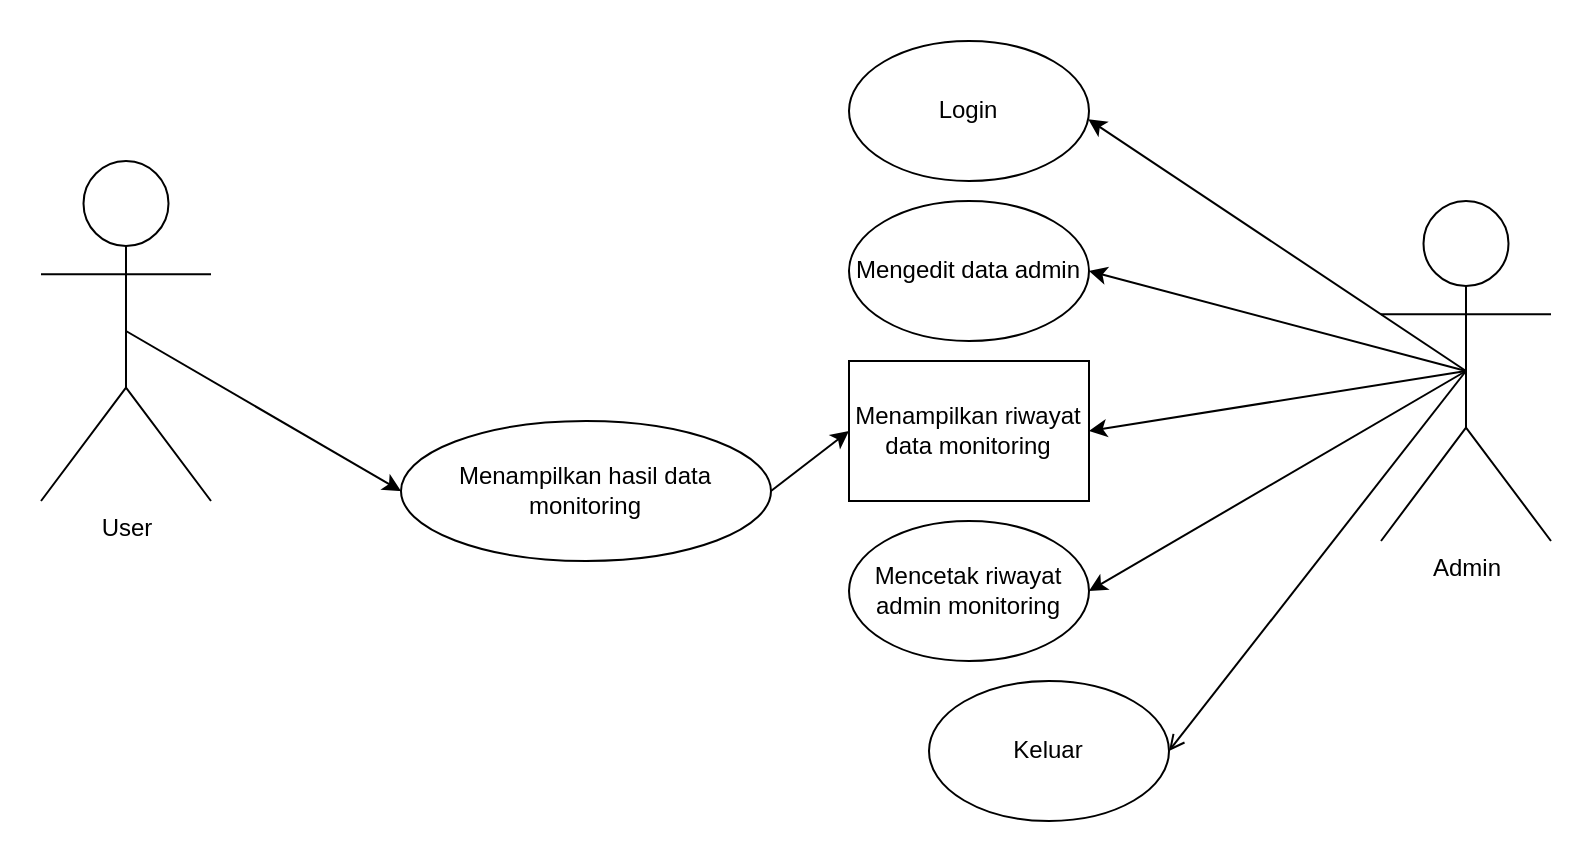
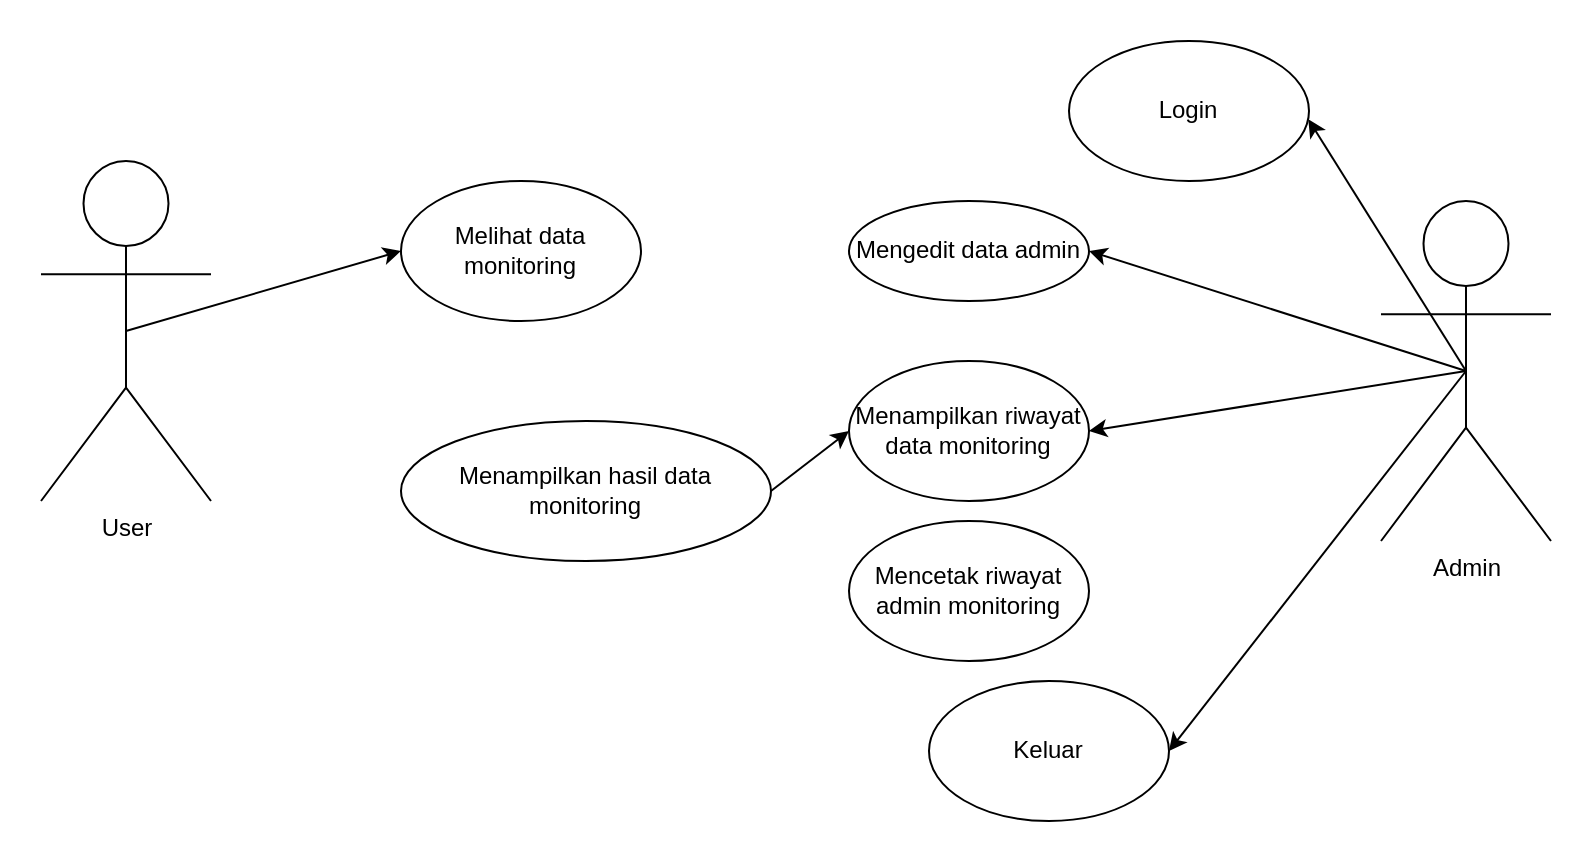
(969, 111) -> (1189, 111)
none -> (521, 251)
(969, 271) -> (969, 251)
none -> (287, 284)
(260, 409) -> none
(969, 431) -> (969, 431)
(1279, 480) -> none
(1176, 742) -> (1178, 739)
